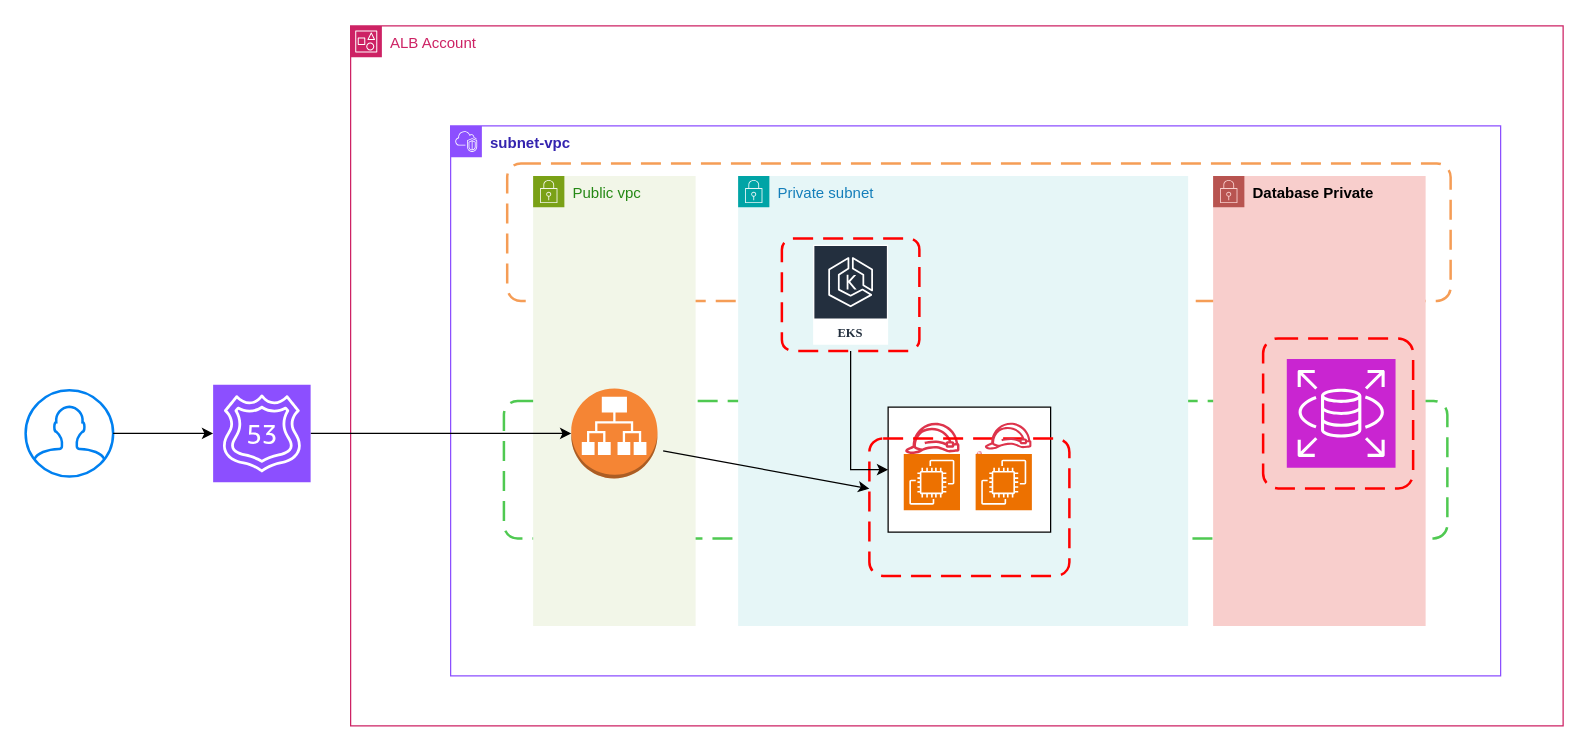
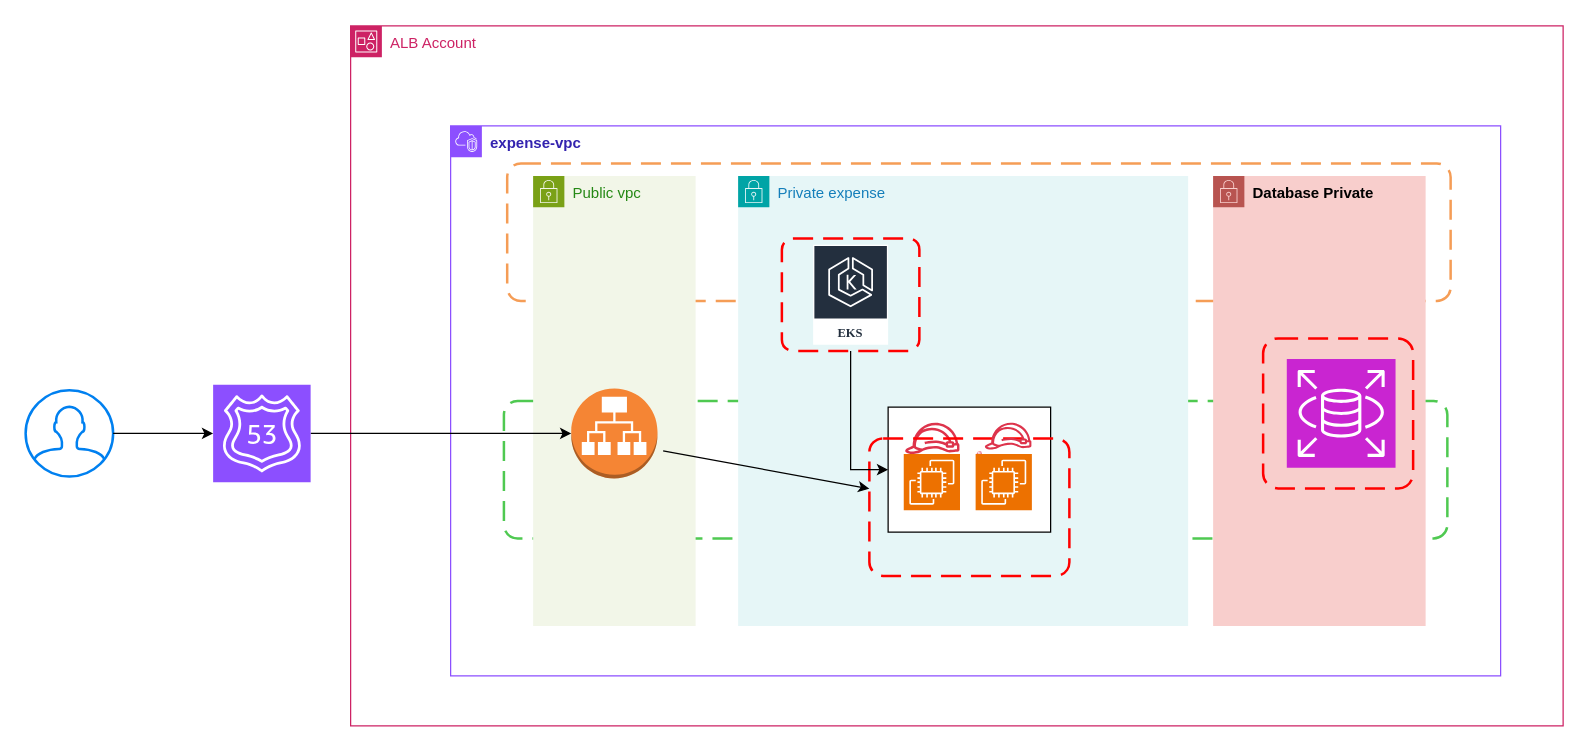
(533, 143) -> (537, 143)
(833, 193) -> (837, 193)
